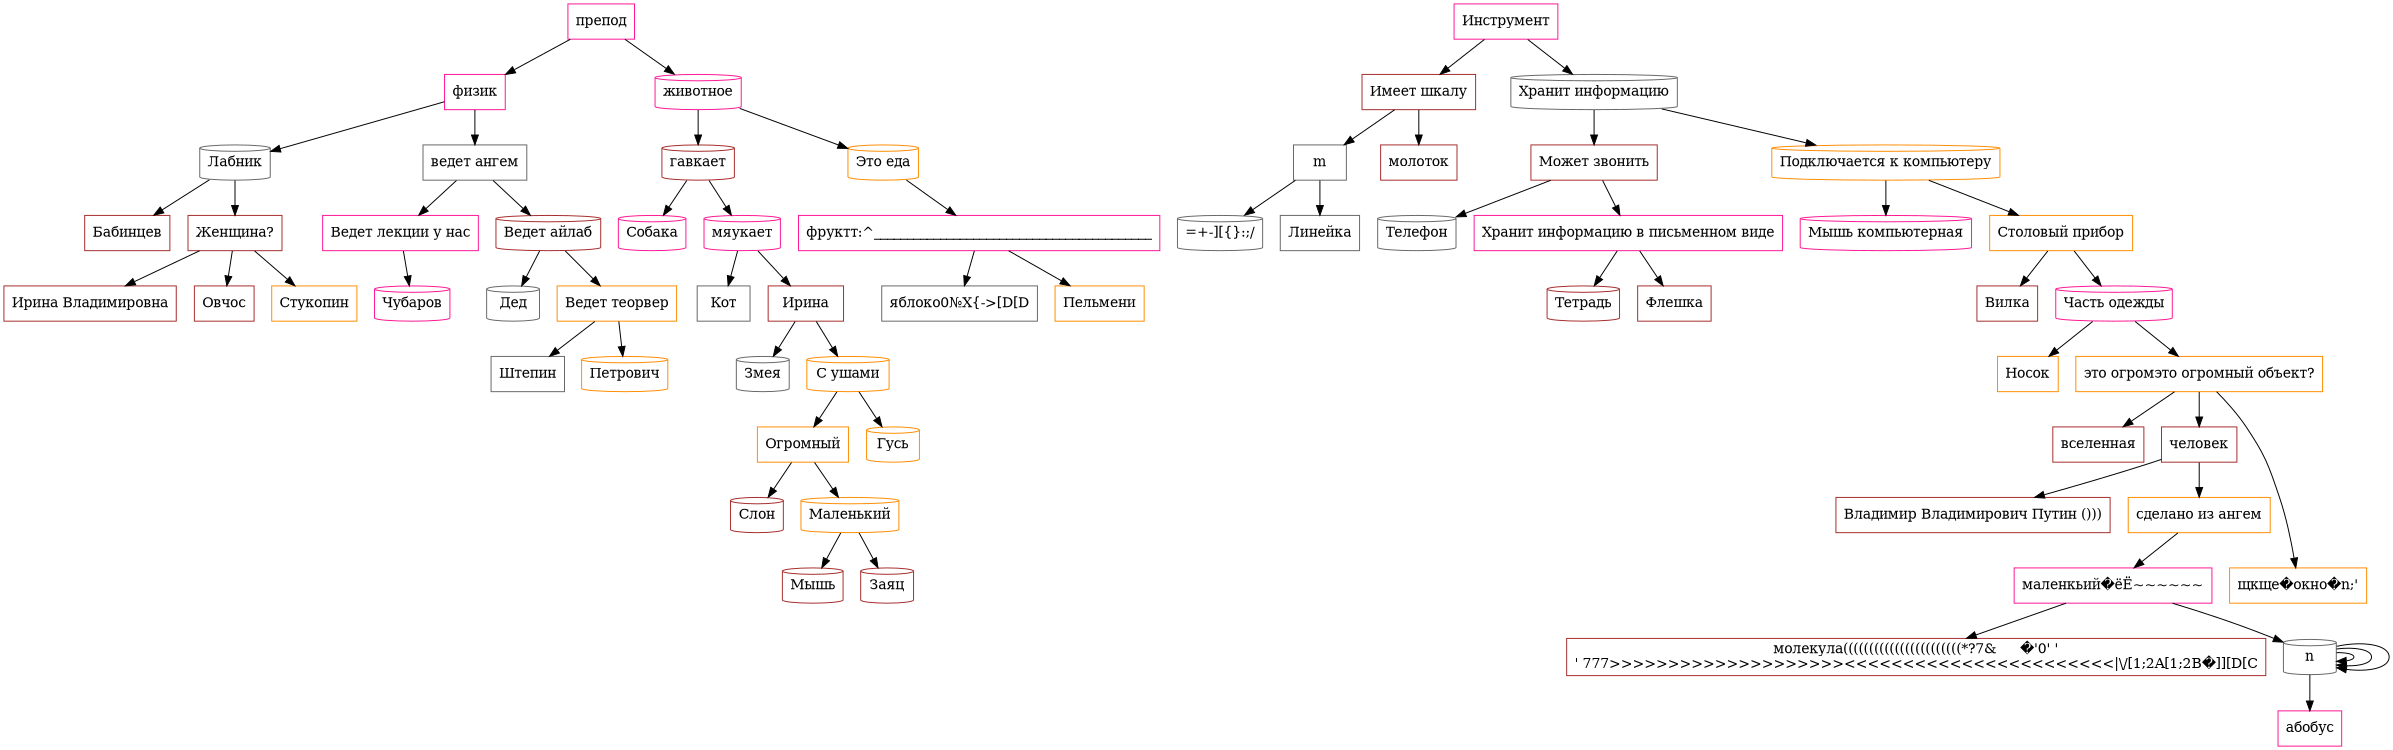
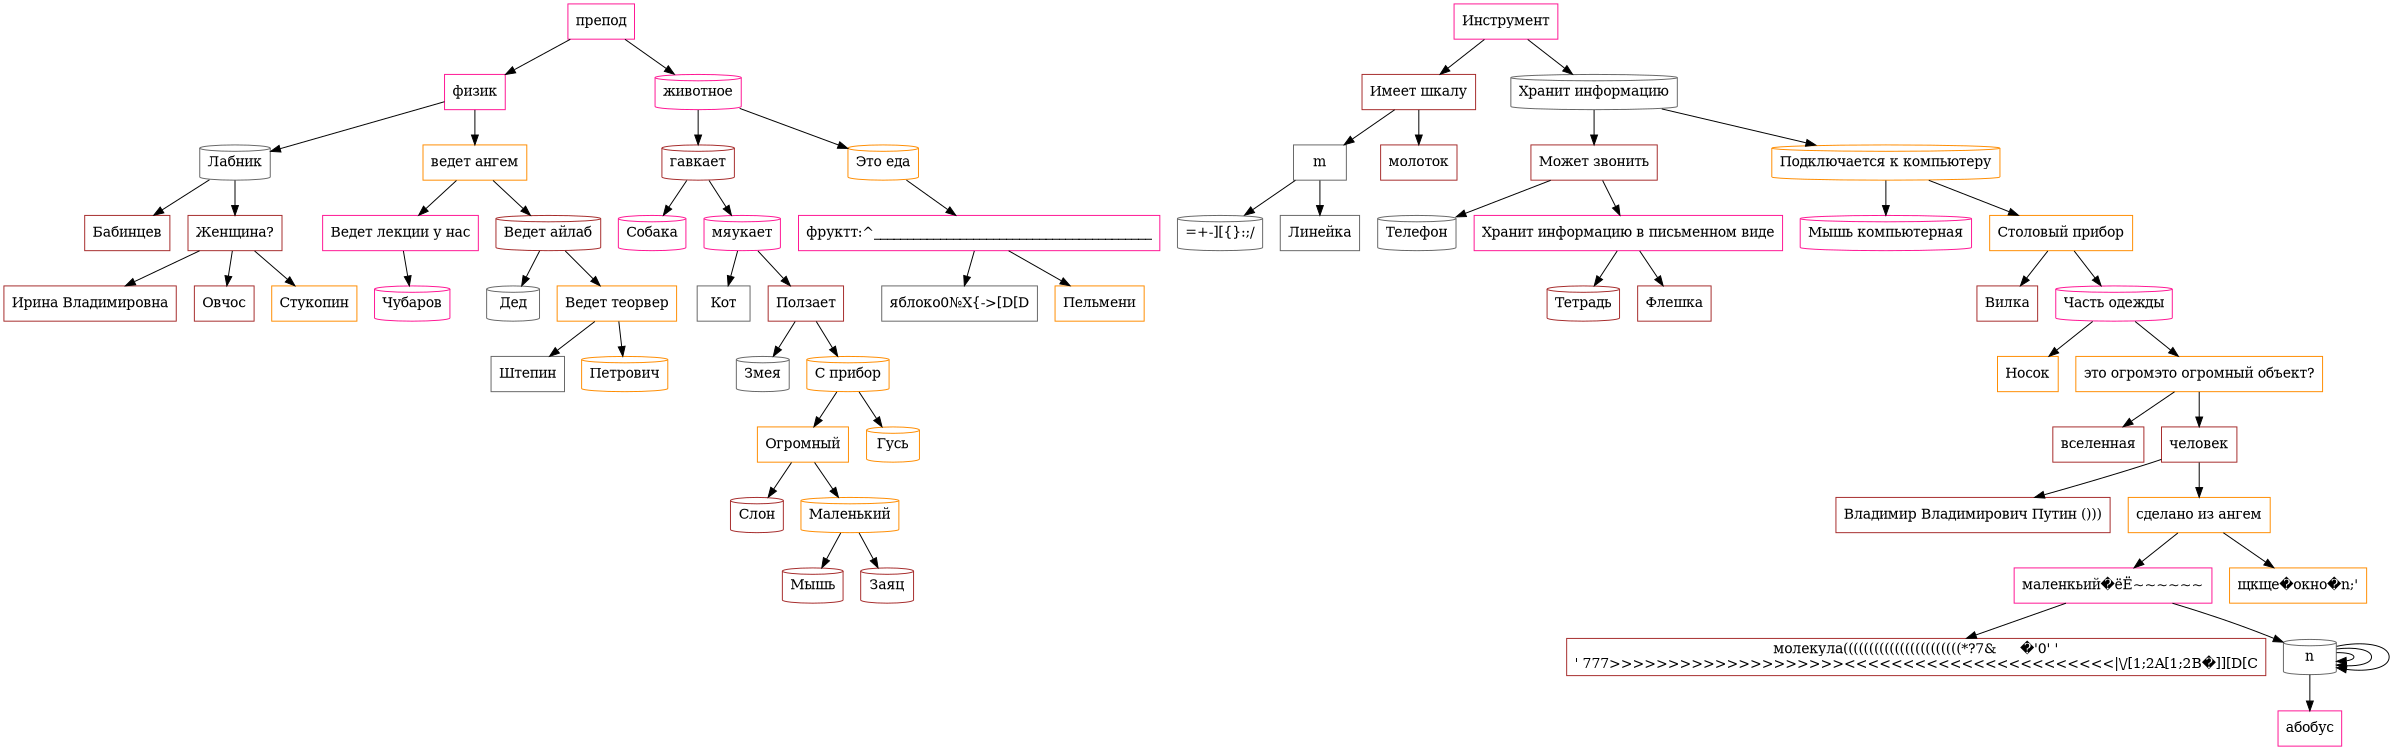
(475, 163) -> (475, 163)
(806, 304) -> (806, 304)
(848, 374) -> (848, 374)
(2269, 468) -> (2244, 547)
